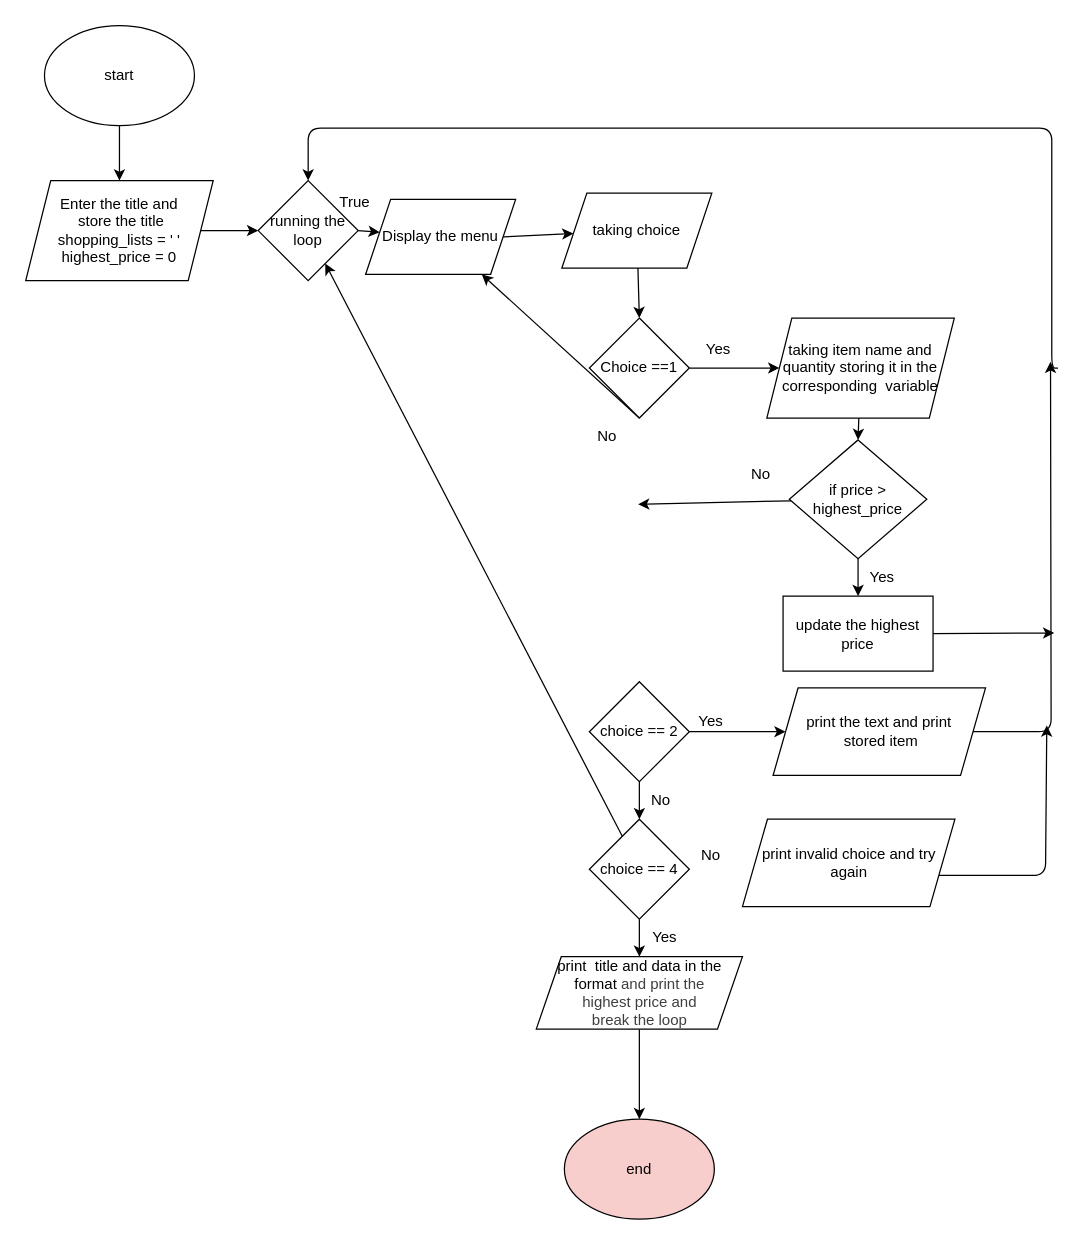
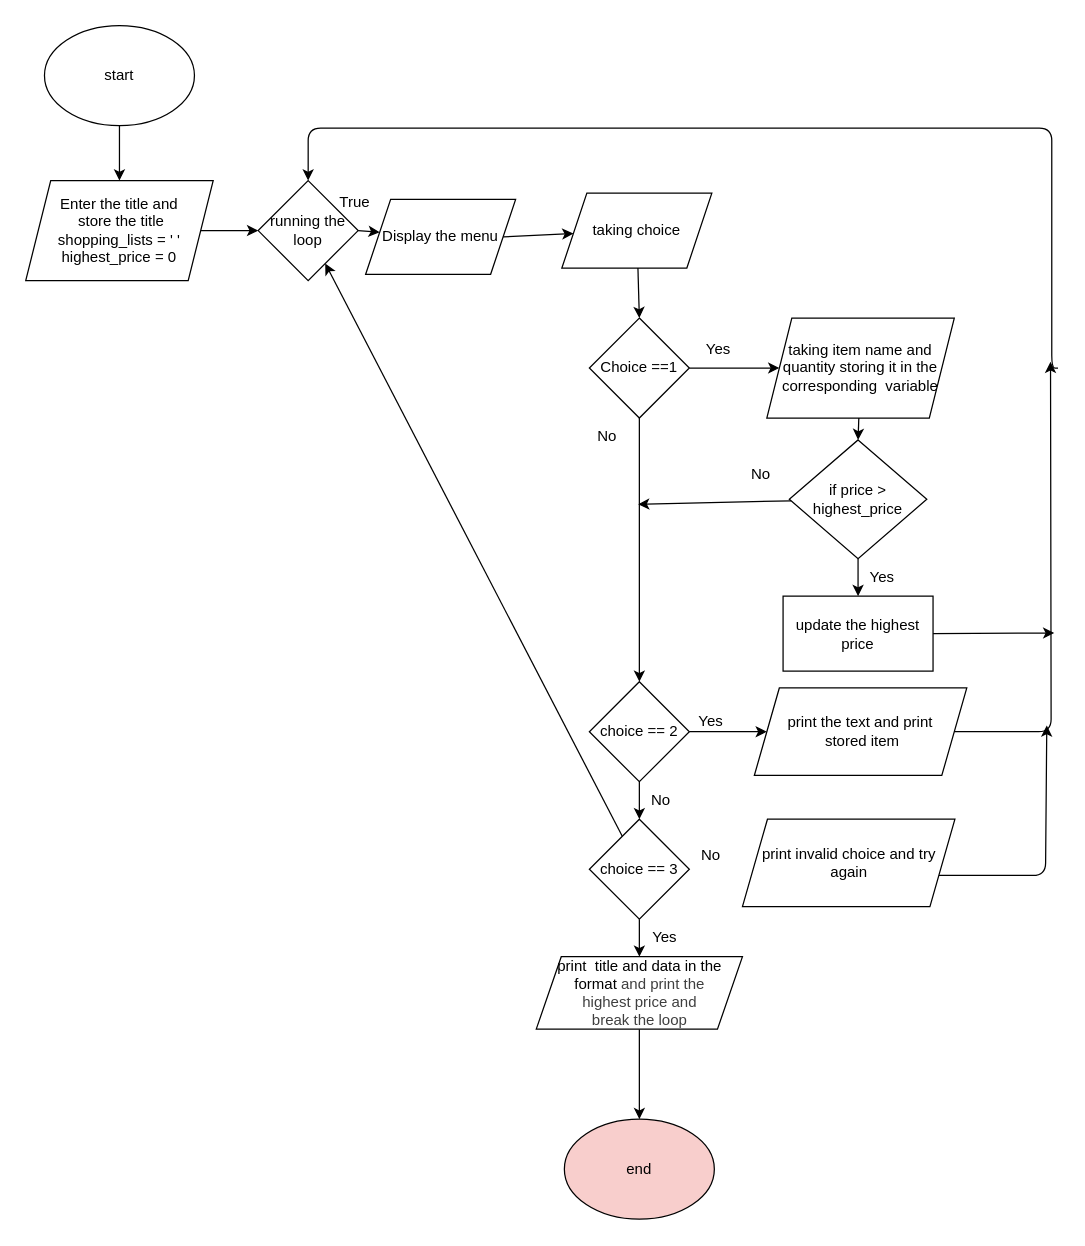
(564, 349) -> (639, 546)
(879, 732) -> (861, 732)
(639, 869) -> (639, 869)
